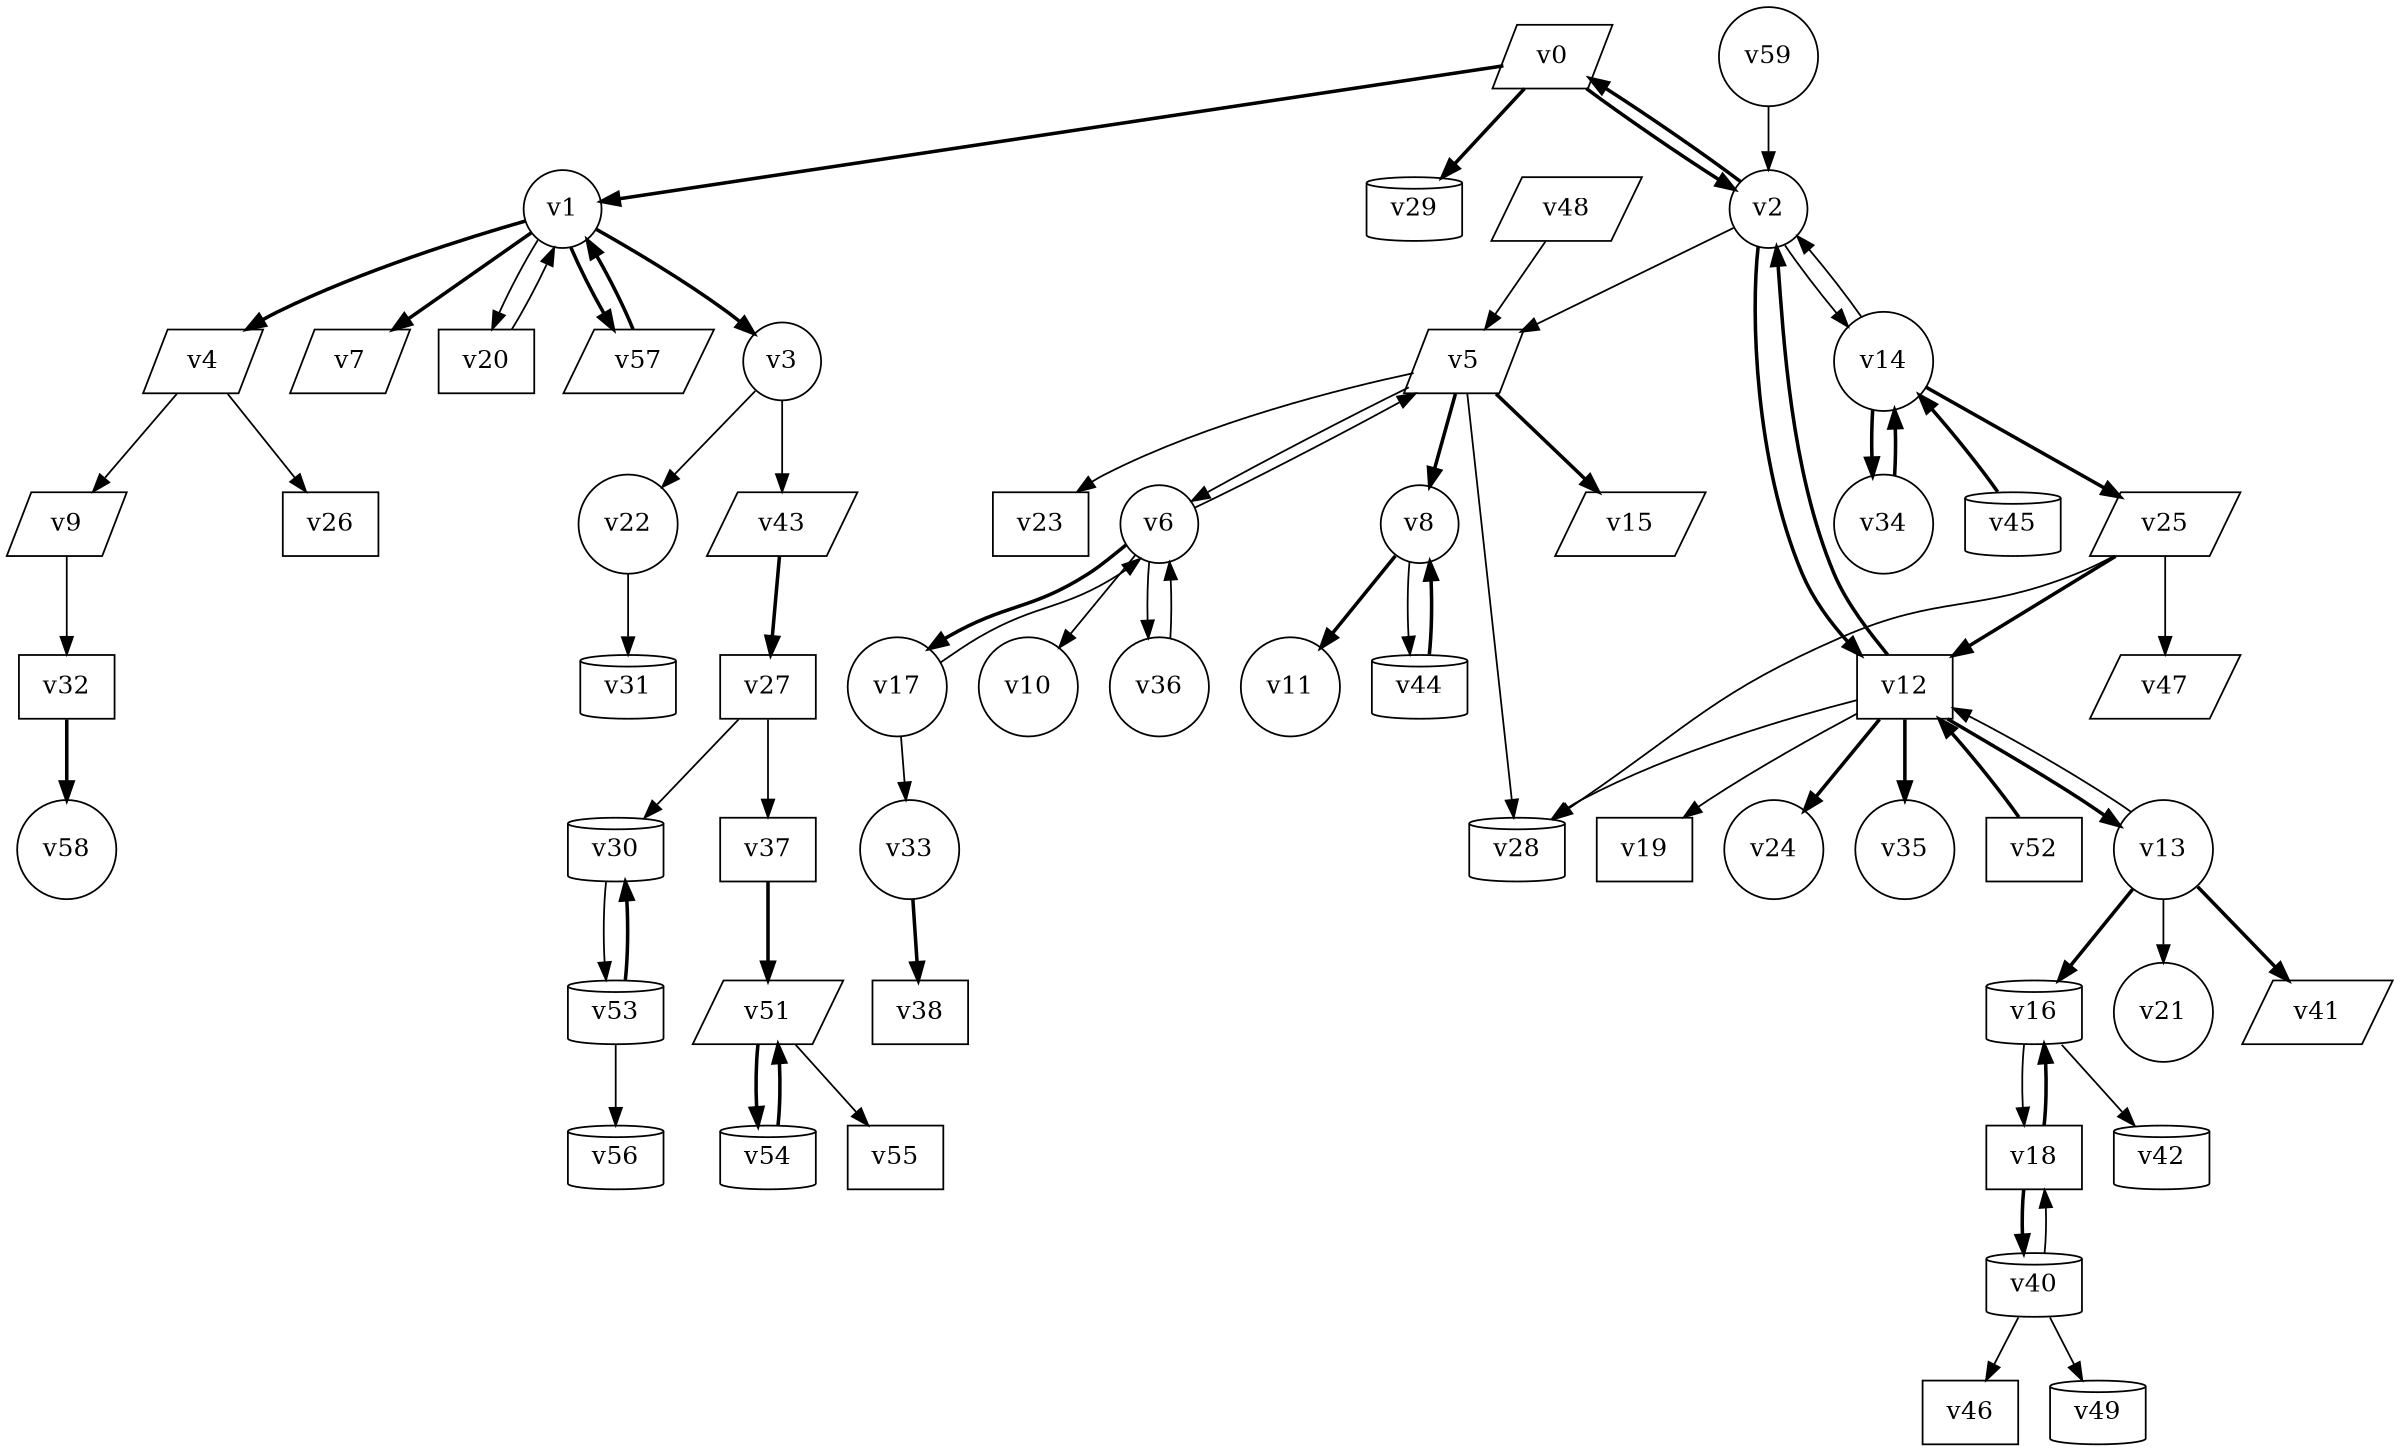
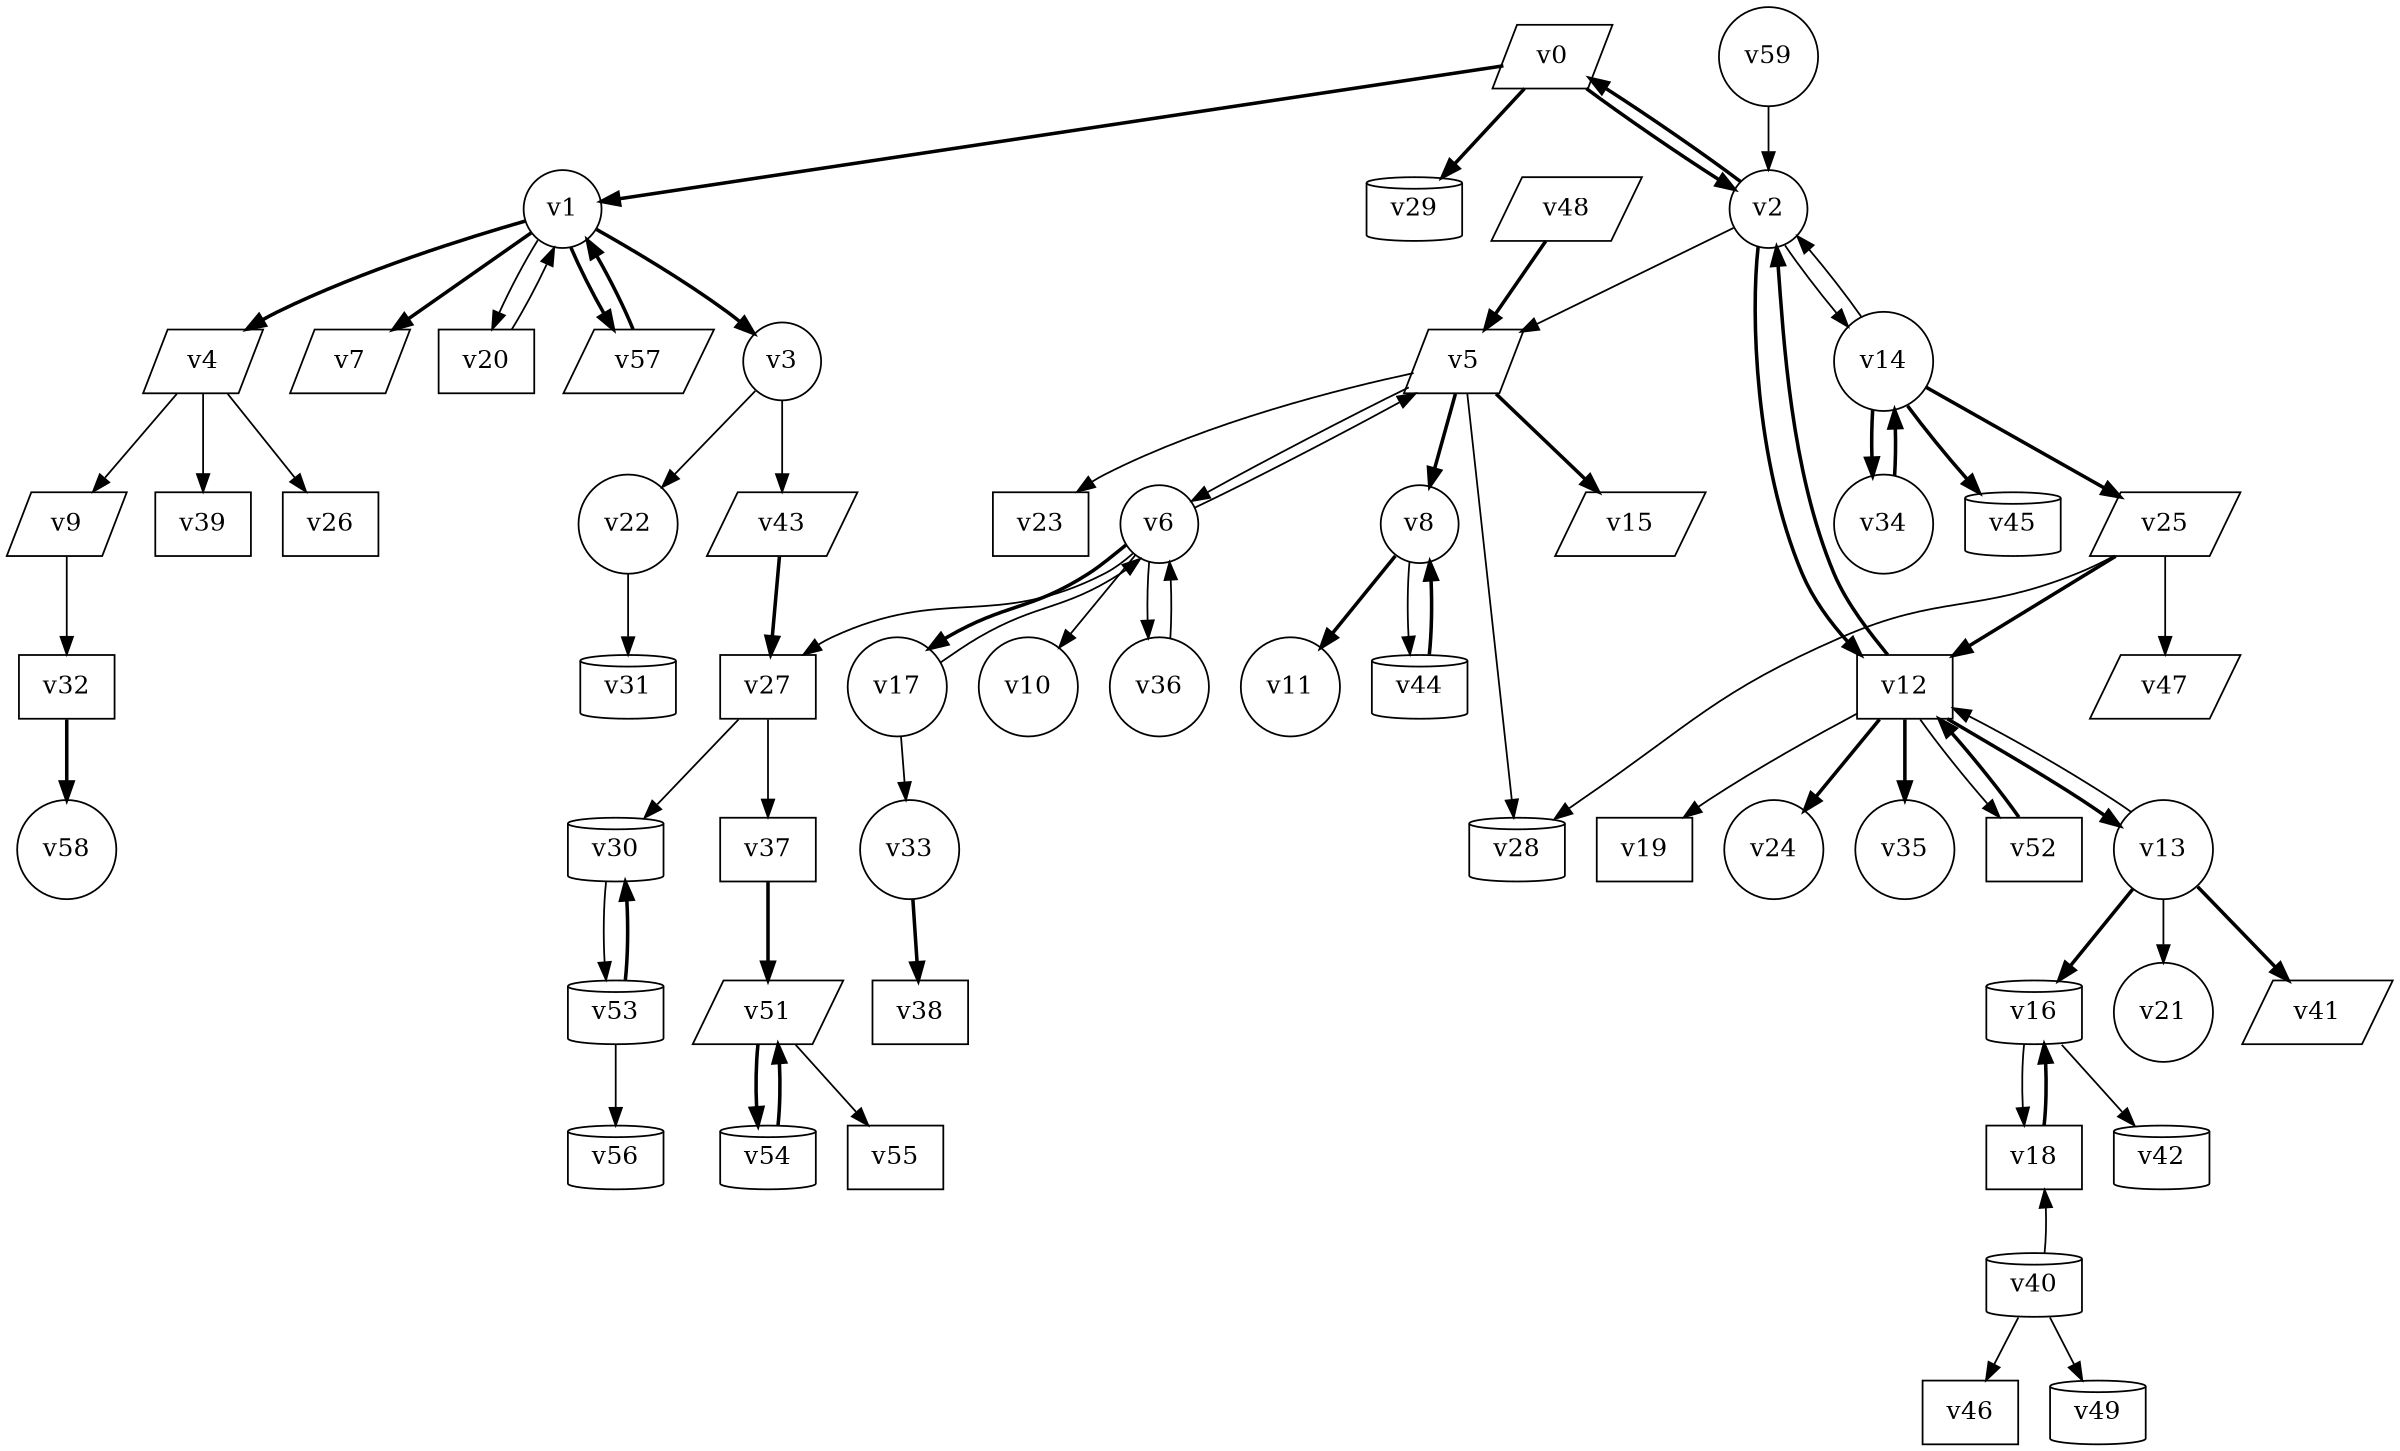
(1521, 278) -> (1521, 278)
(1966, 449) -> (1937, 443)
none -> (203, 524)
none -> (978, 606)
(1709, 745) -> (1953, 762)
(2022, 1212) -> none
